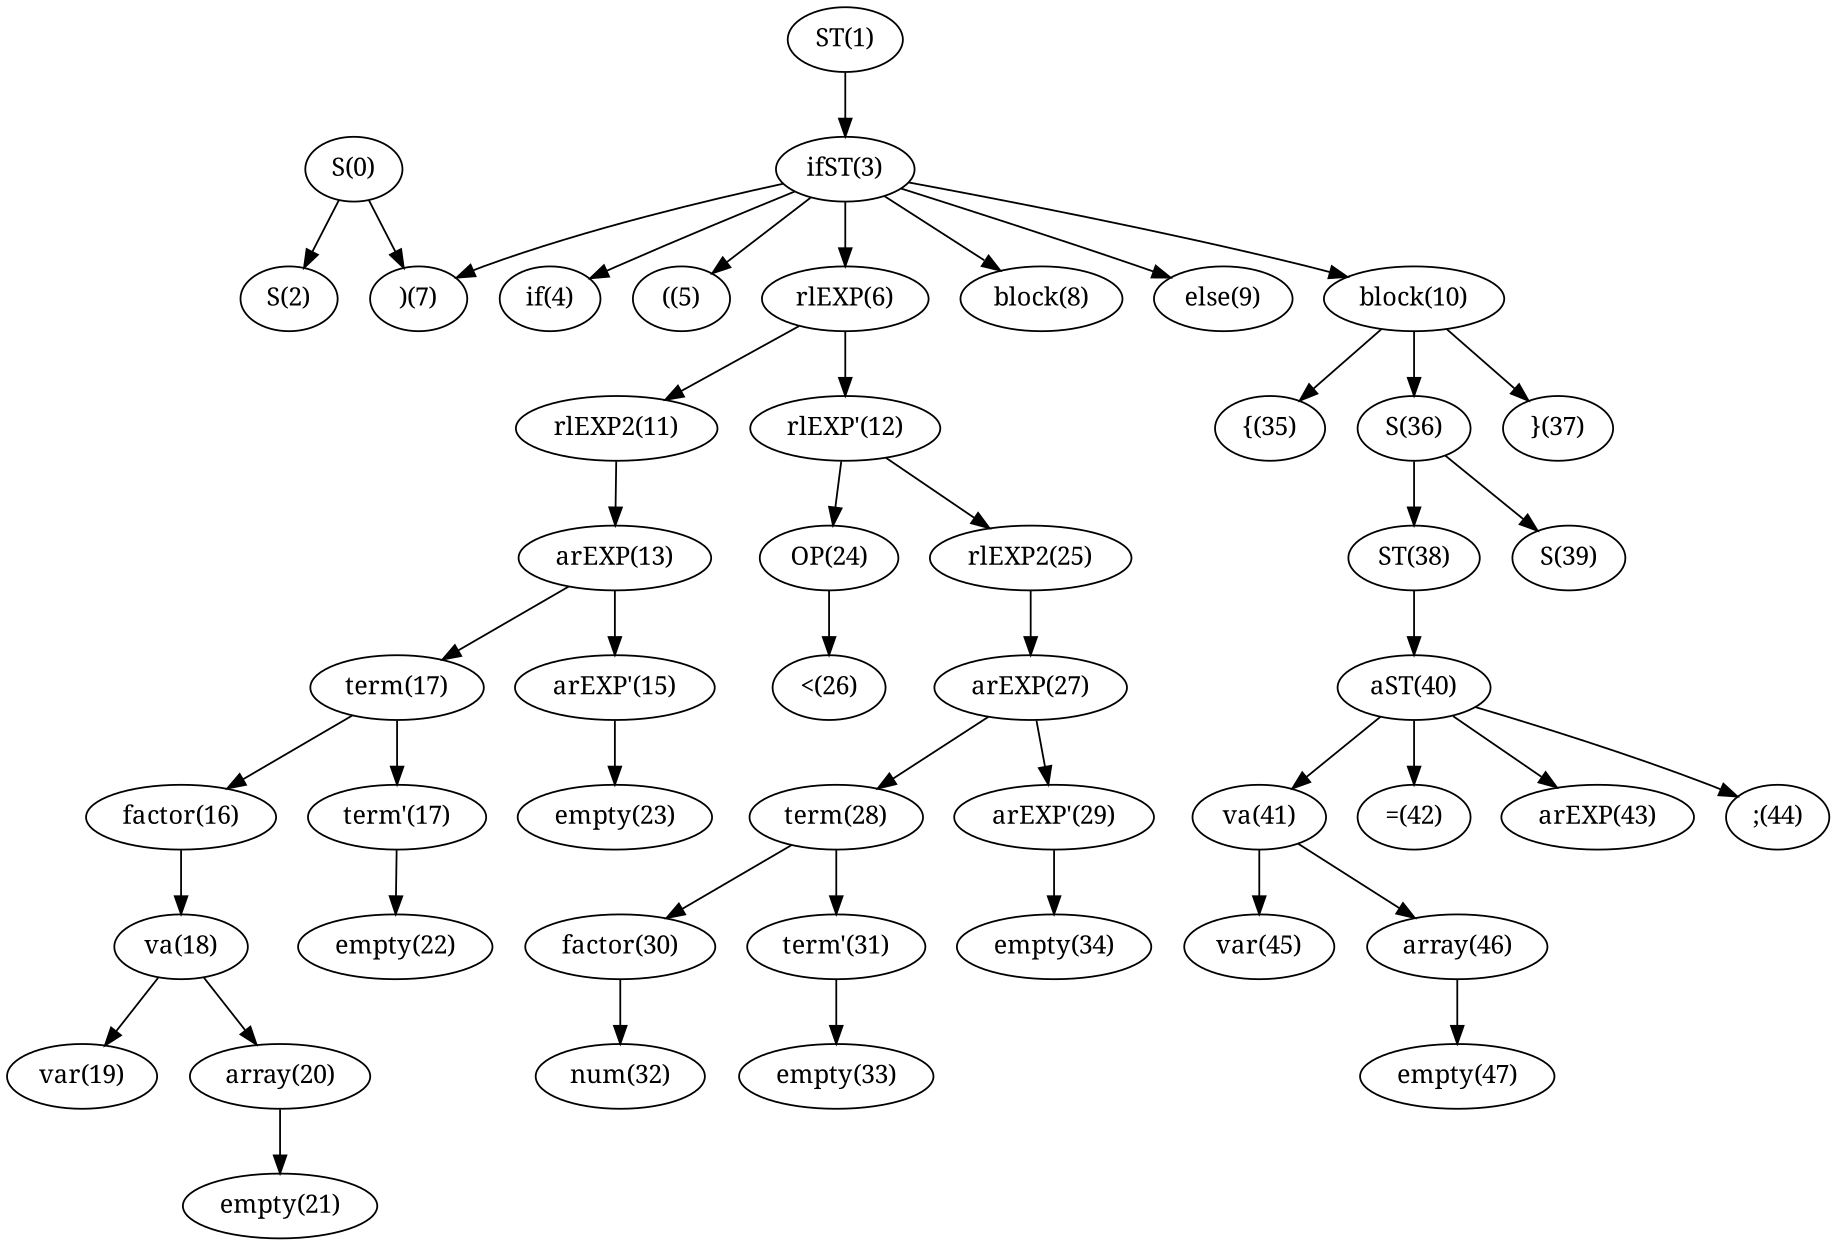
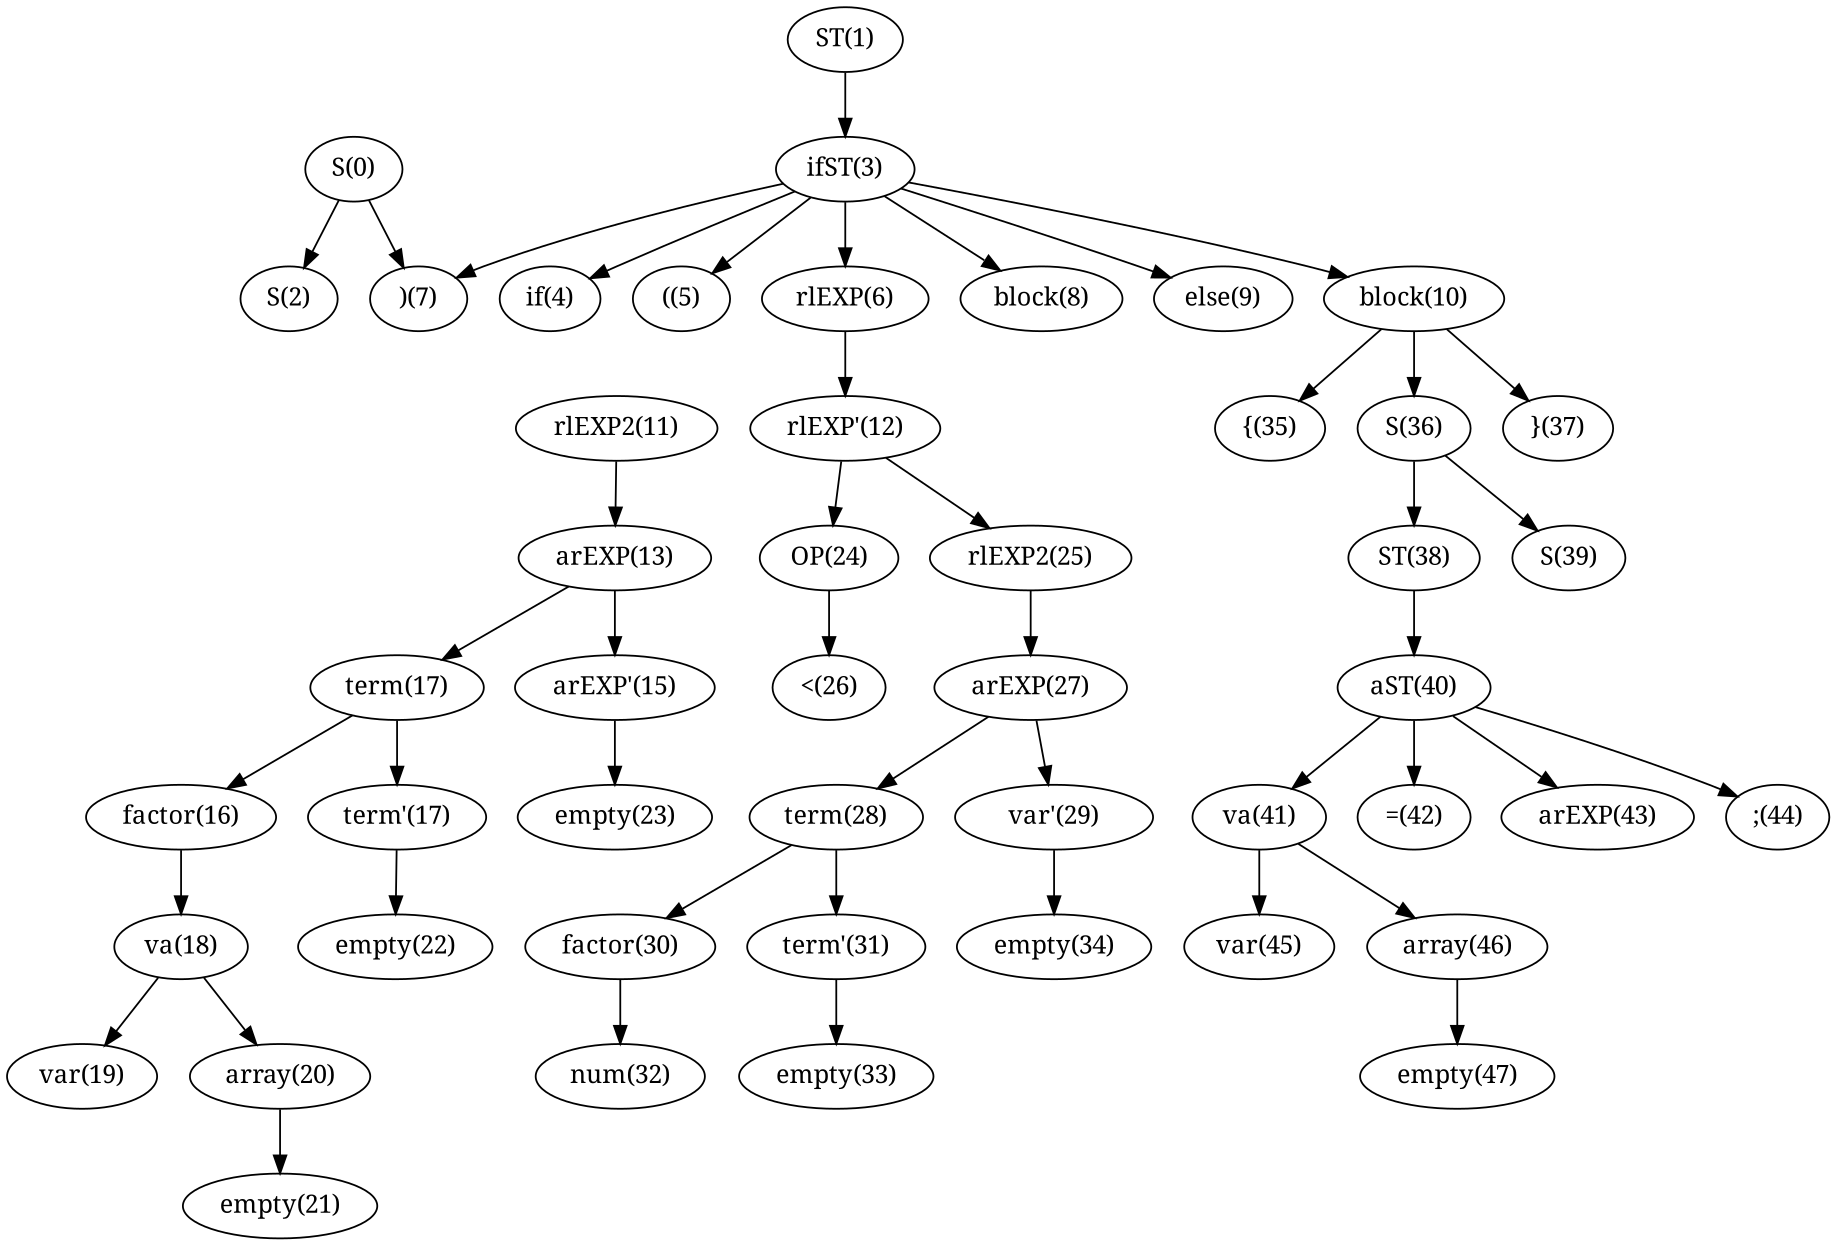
(740, 359) -> none
(1054, 817) -> (1054, 817)
